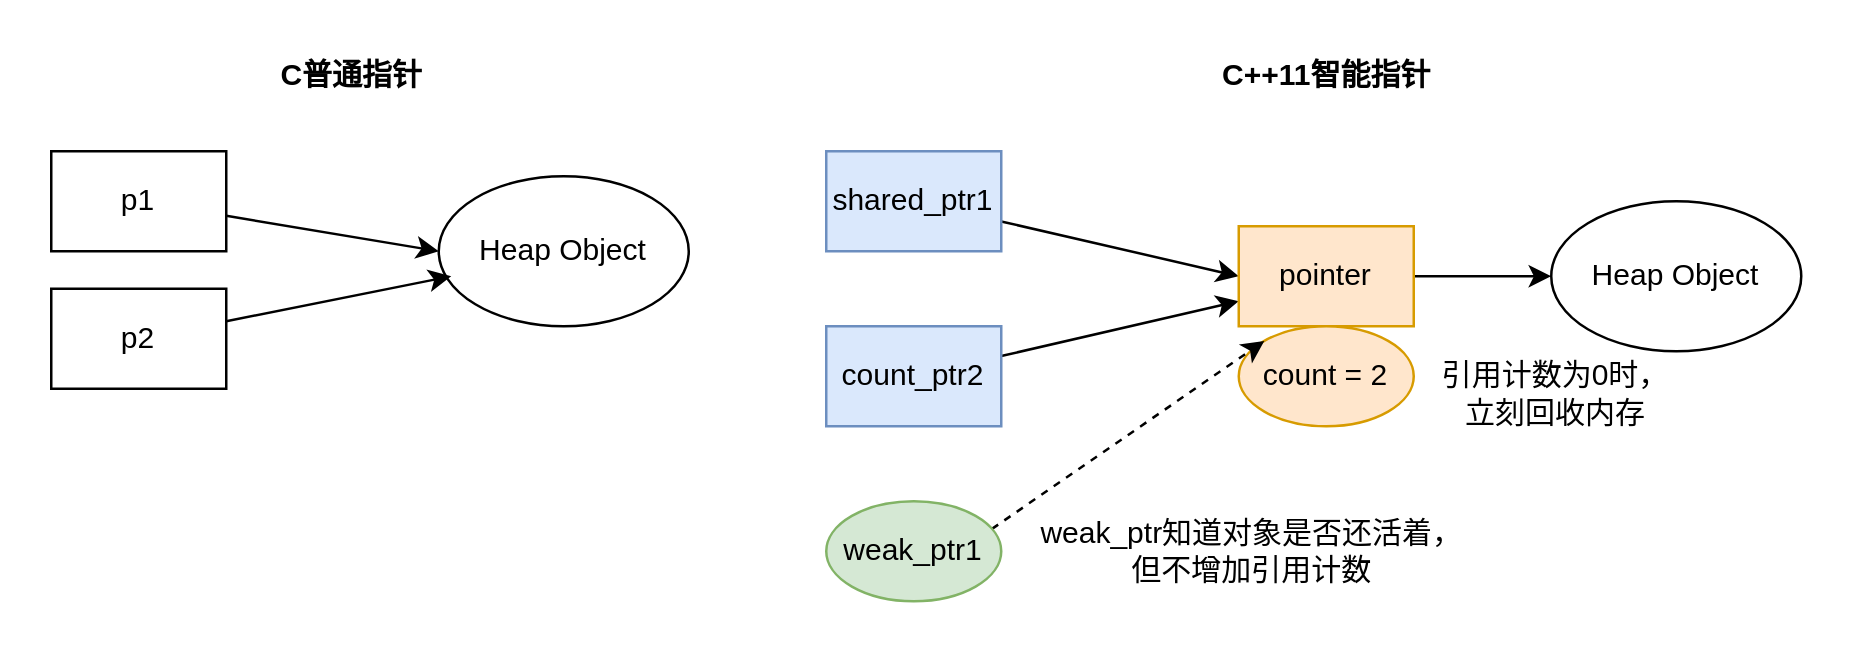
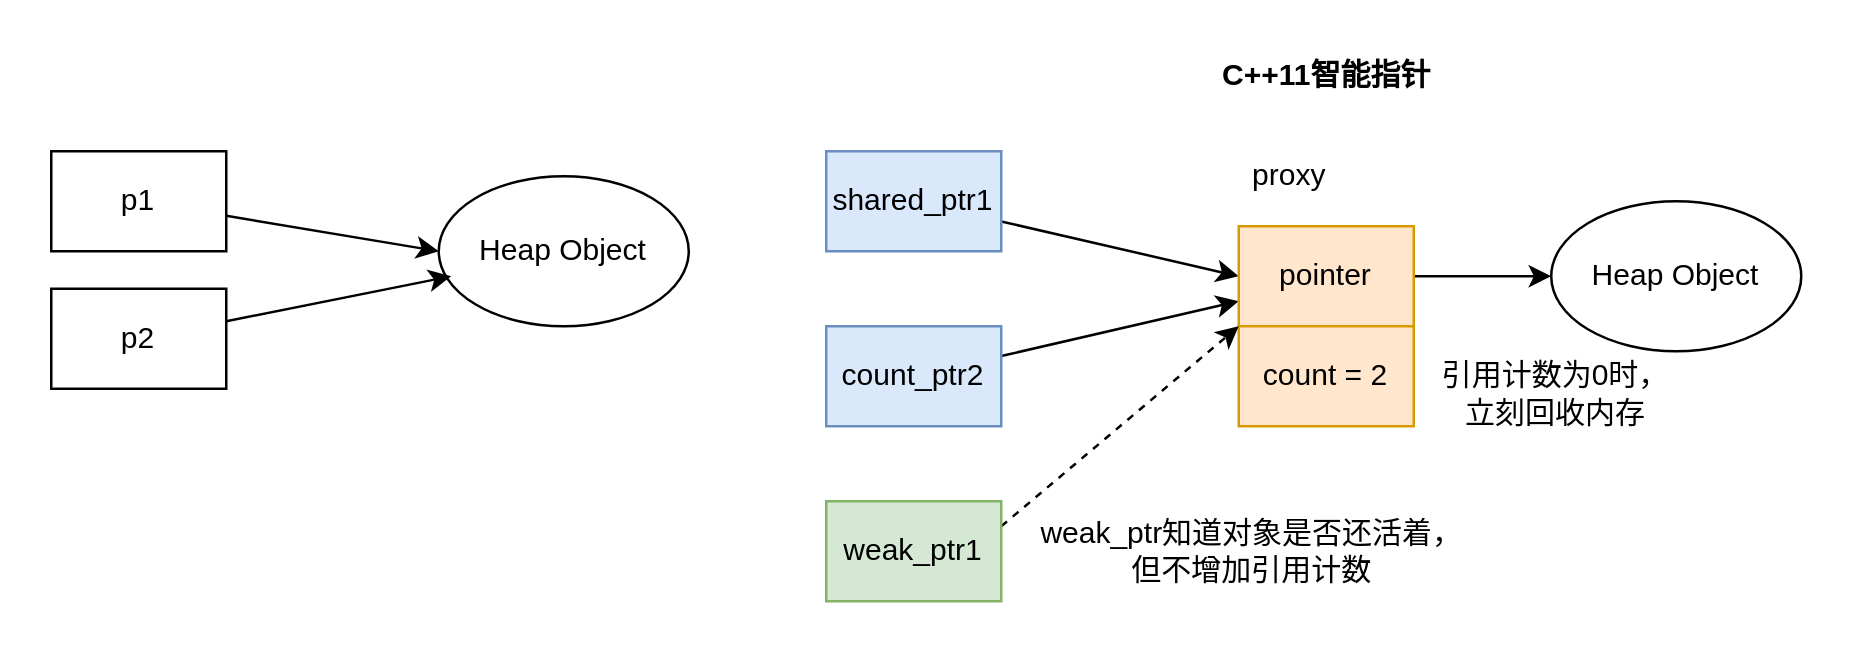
(351, 76) -> none
none -> (1289, 176)
(1326, 376) -> (1326, 376)
(914, 551) -> (914, 551)
